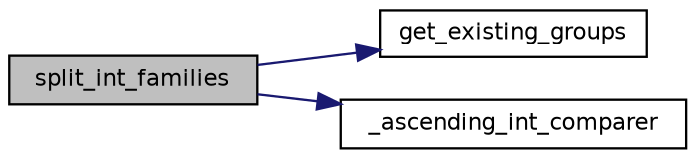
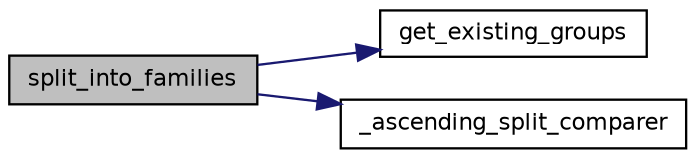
(133, 80) -> (133, 80)
(513, 124) -> (513, 124)
